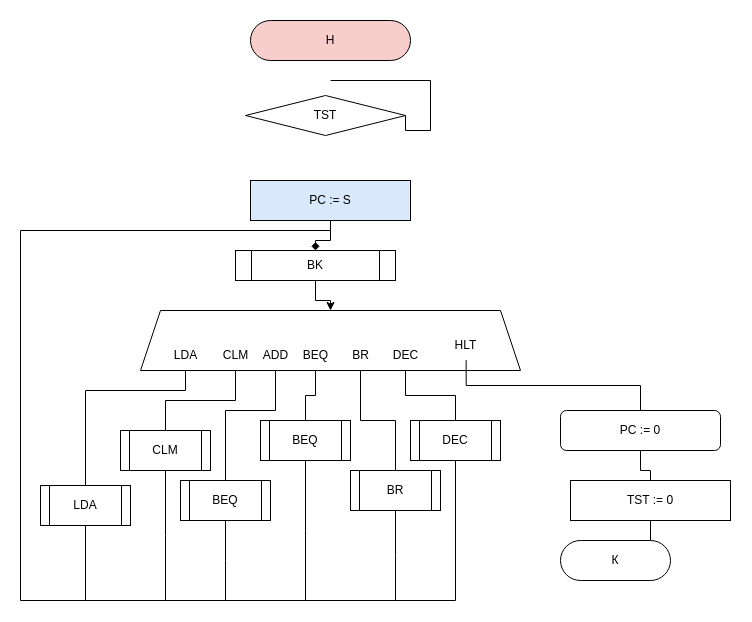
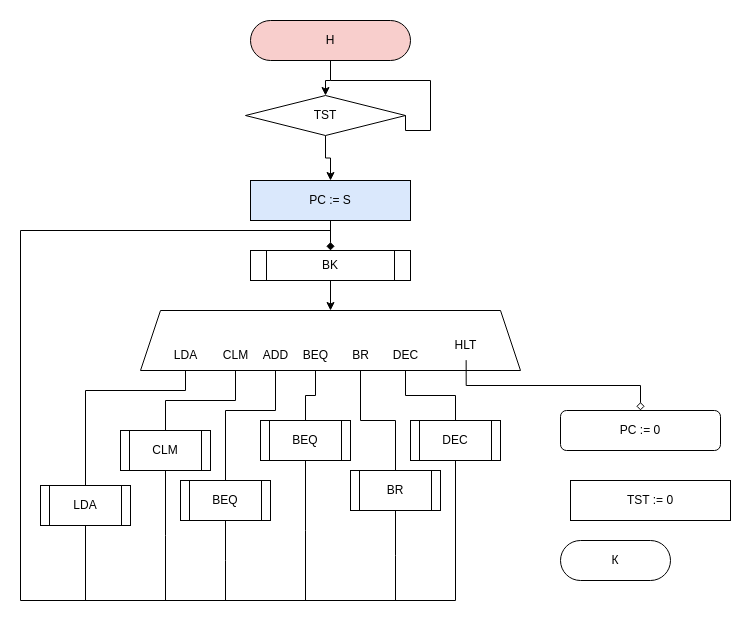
none -> (331, 77)
none -> (326, 157)
(316, 266) -> (331, 266)
(641, 406) -> (641, 402)
(641, 471) -> none
(651, 532) -> none
